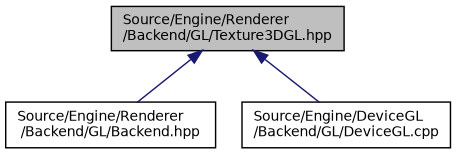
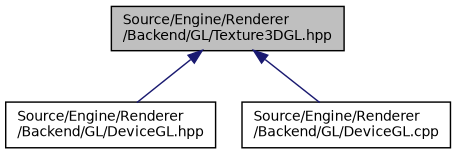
(111, 125) -> (111, 125)
(346, 125) -> (346, 125)
